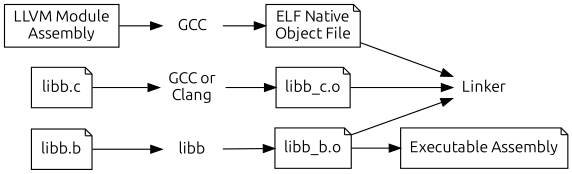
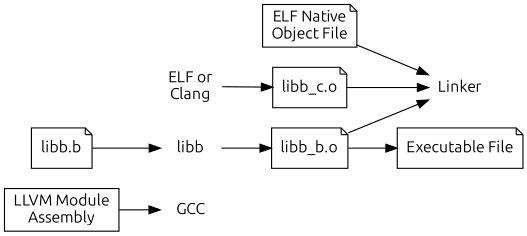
(239, 26) -> none
(62, 88) -> none
(192, 88) -> (191, 86)
(484, 148) -> (460, 148)
